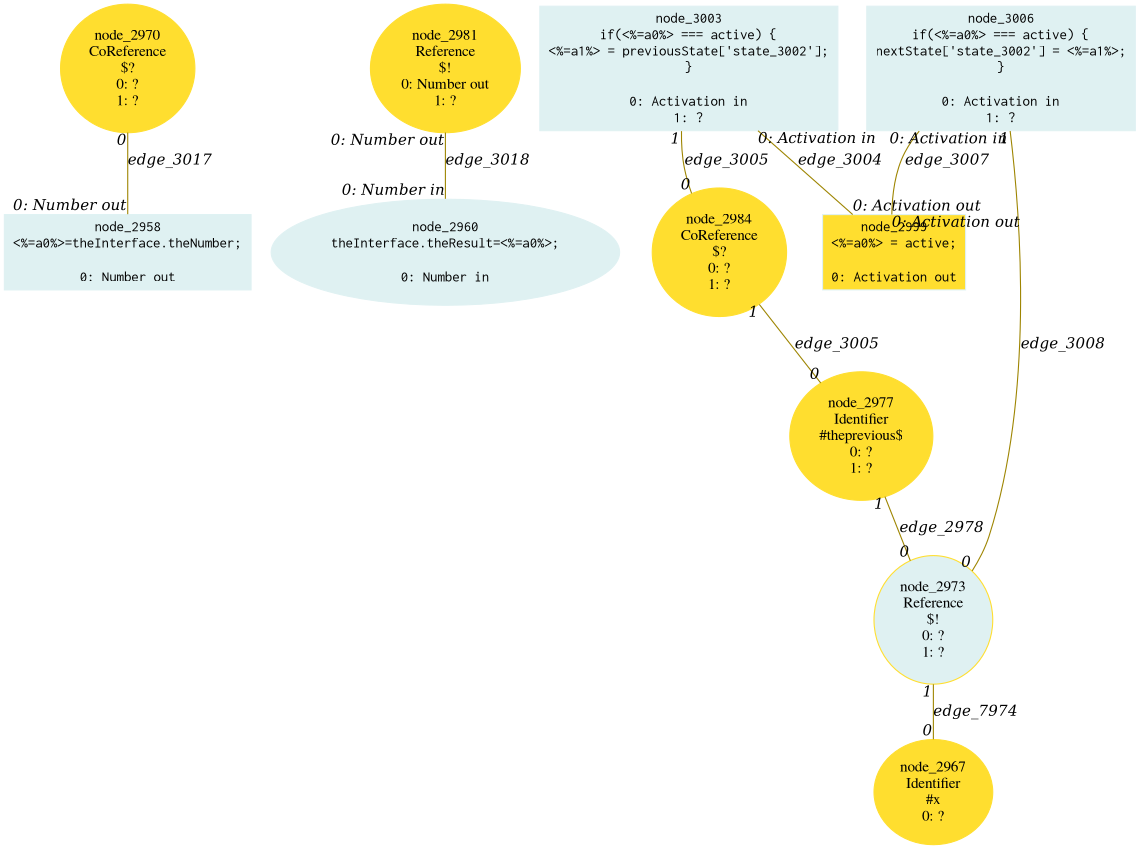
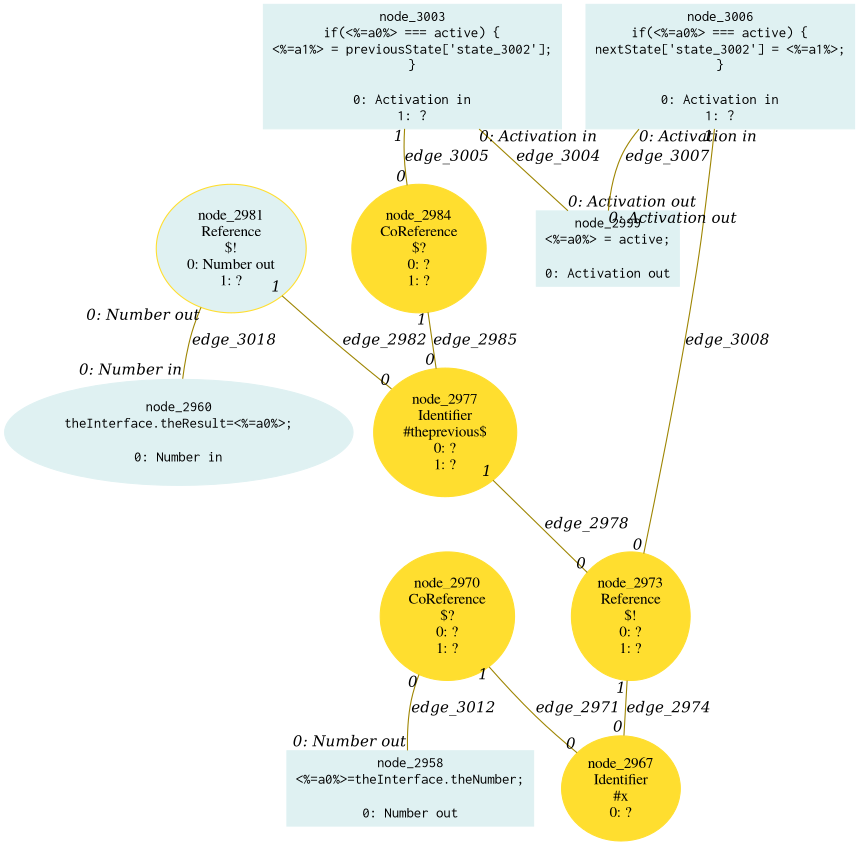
(445, 68) -> (231, 249)
(170, 160) -> (454, 708)
(894, 252) -> (608, 249)
none -> (336, 343)
(837, 344) -> (476, 340)
(933, 620) -> (631, 616)
none -> (531, 712)
(976, 712) -> (669, 708)
